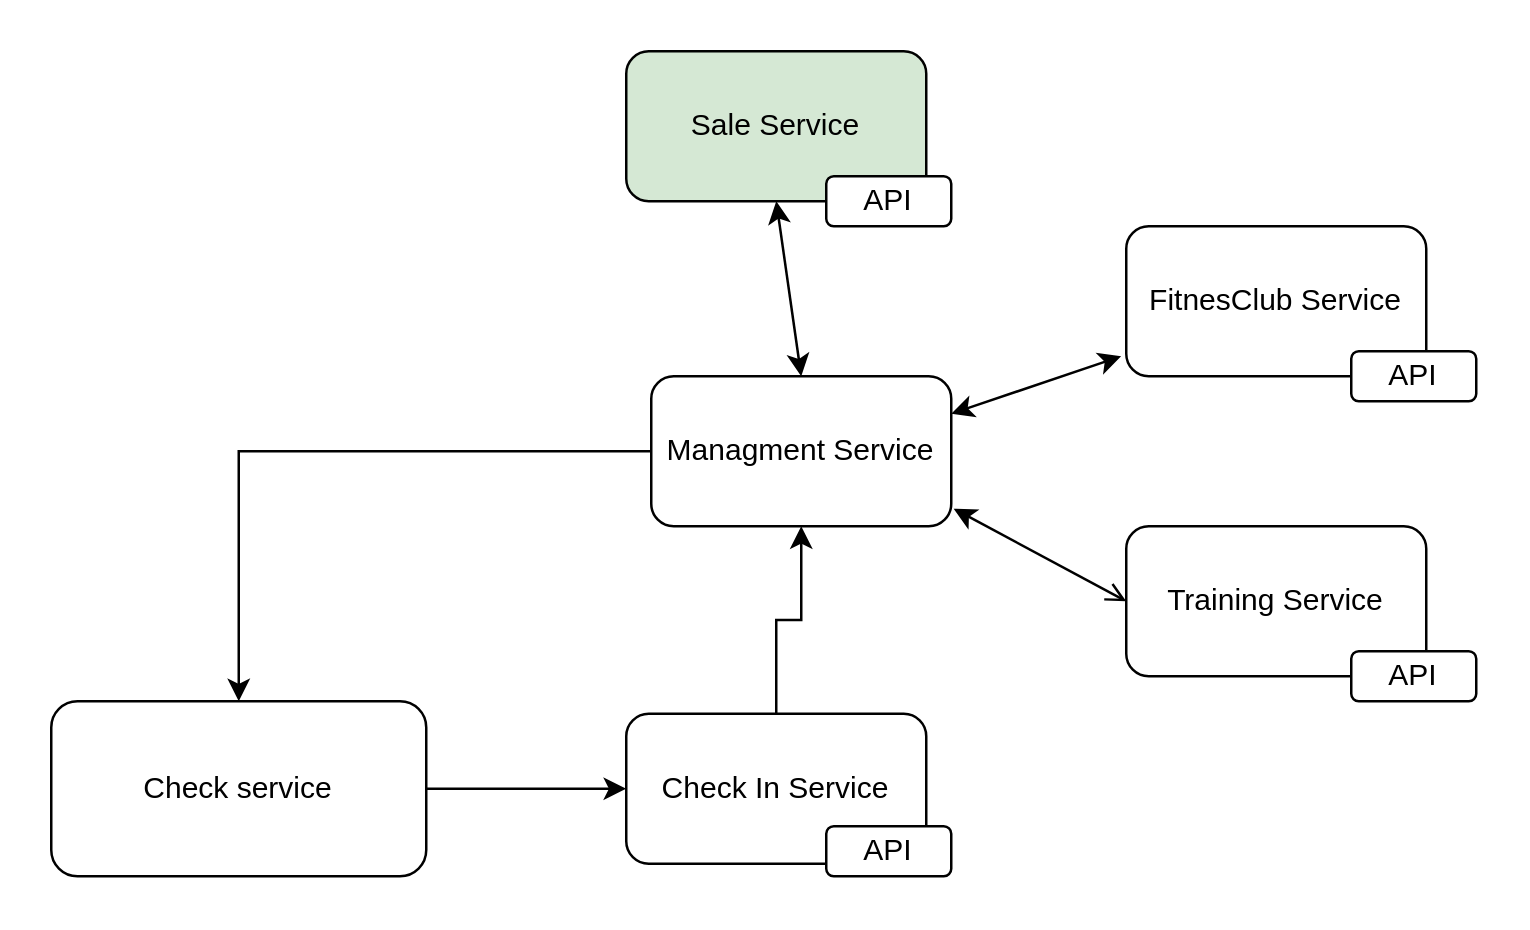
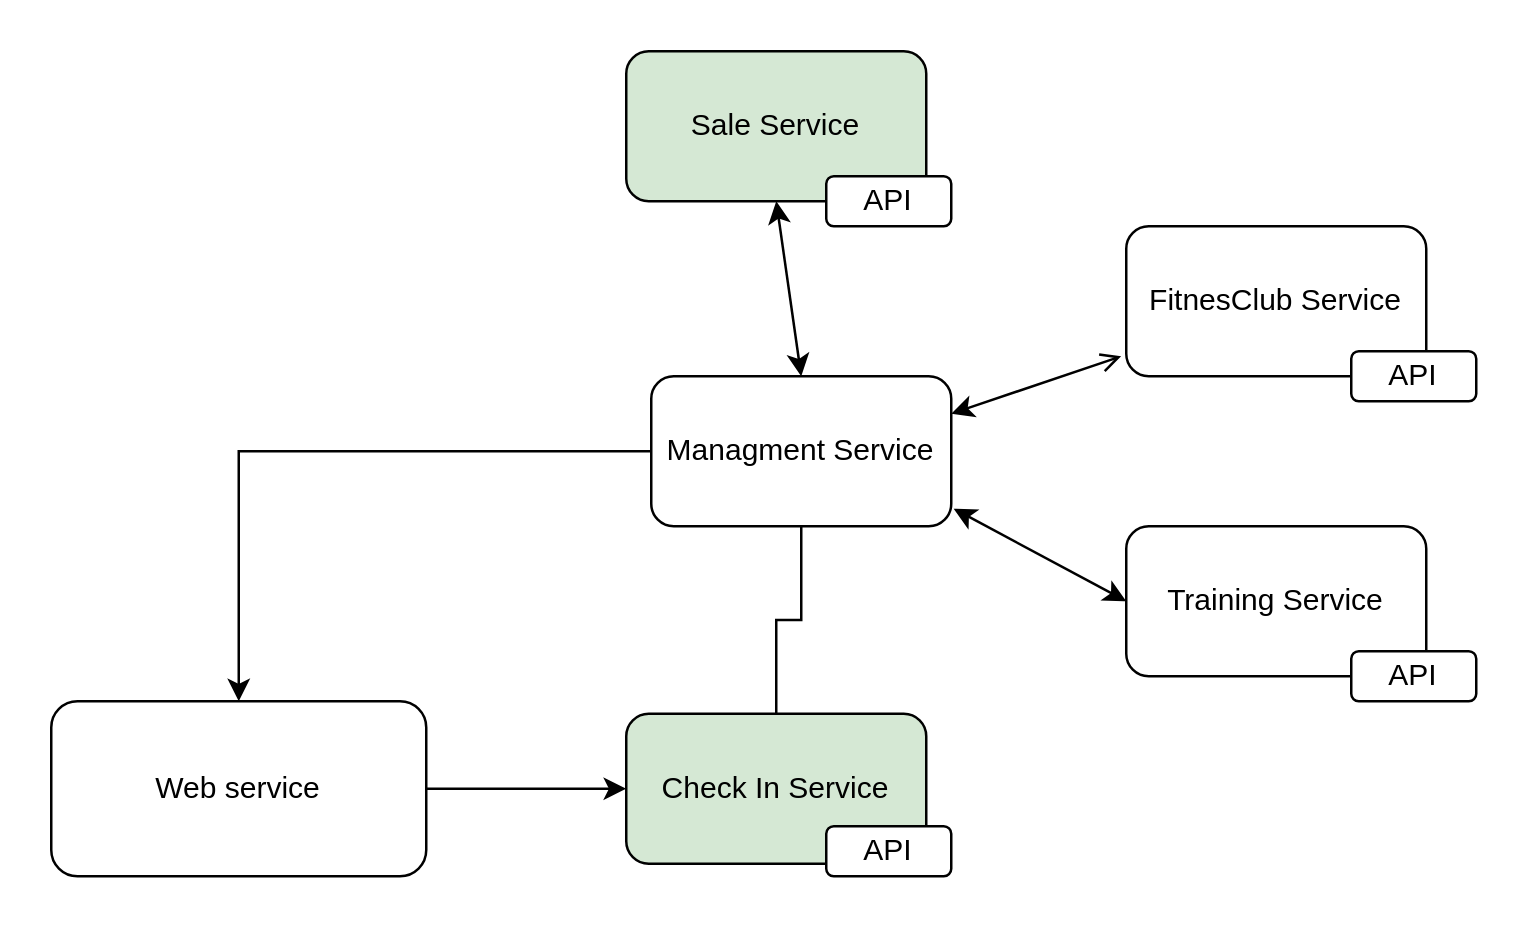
(1104, 362) -> (1107, 361)
(801, 544) -> (801, 537)
(1113, 594) -> (1110, 593)
(239, 789) -> (239, 789)
(776, 789) -> (776, 789)
